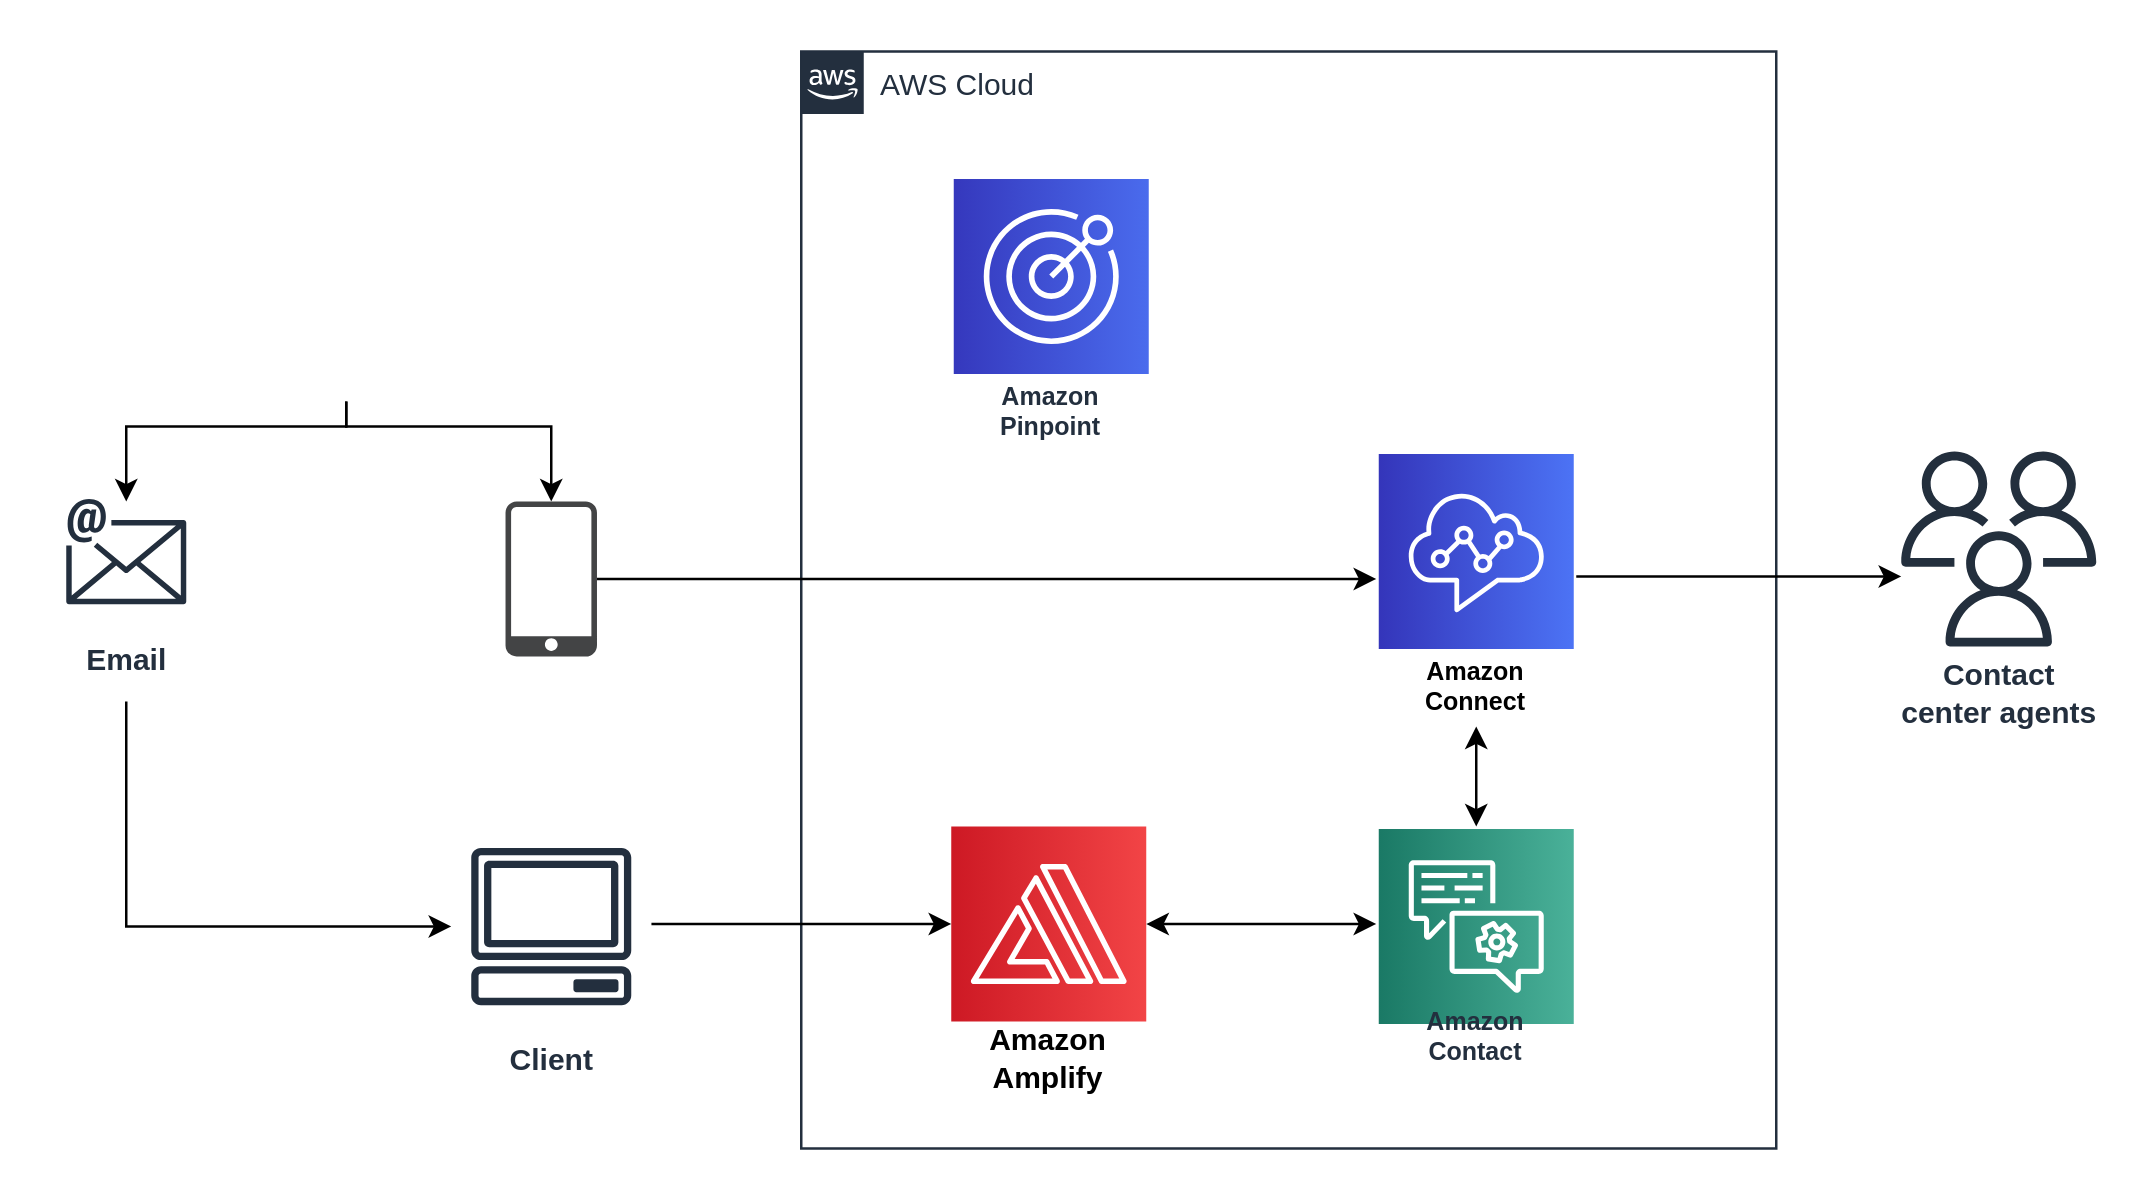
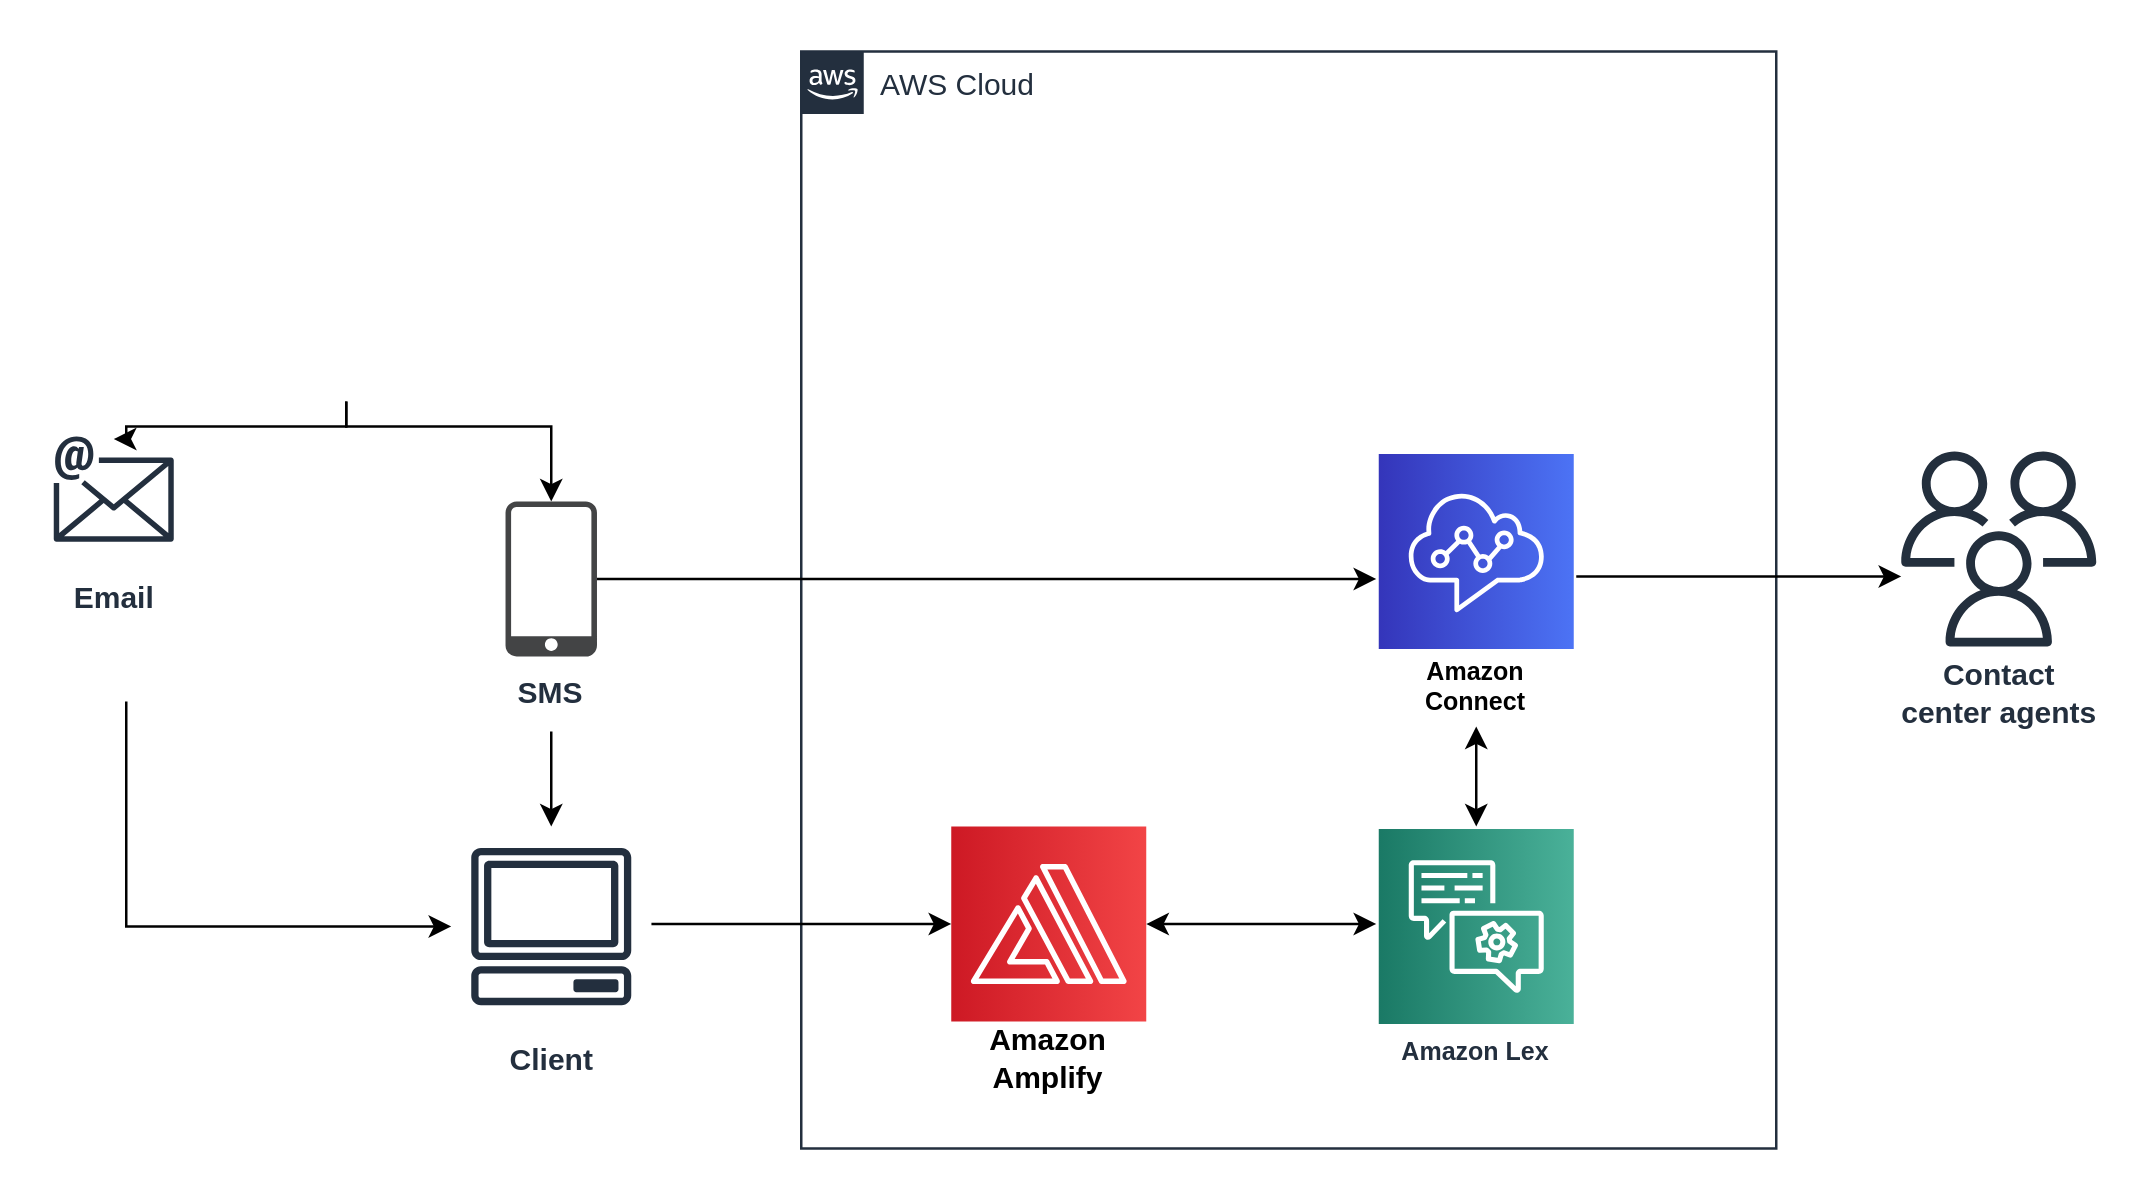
(1051, 314) -> none
(126, 551) -> (114, 489)
none -> (551, 694)
none -> (551, 775)
(1476, 1051) -> (1476, 1051)
